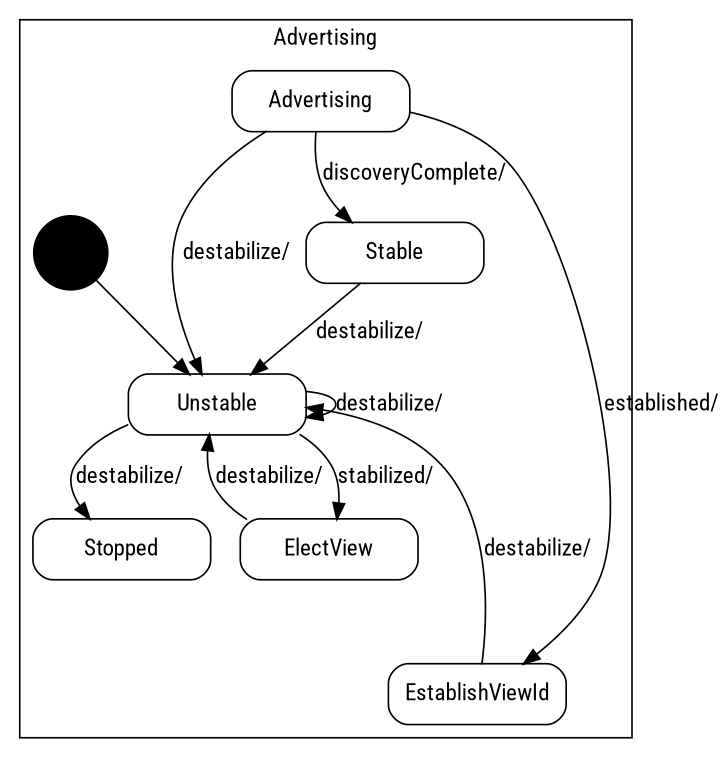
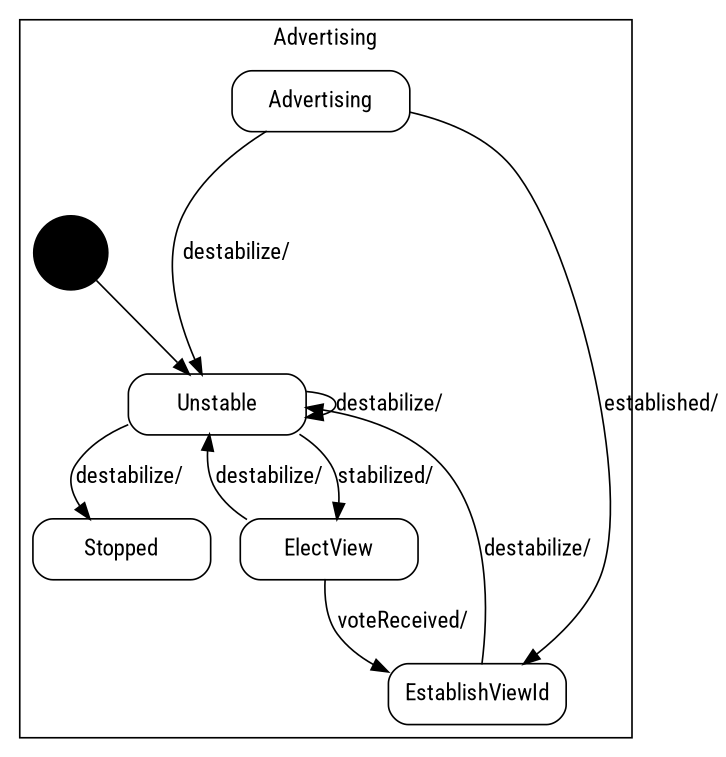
(395, 253) -> none
none -> (335, 630)
